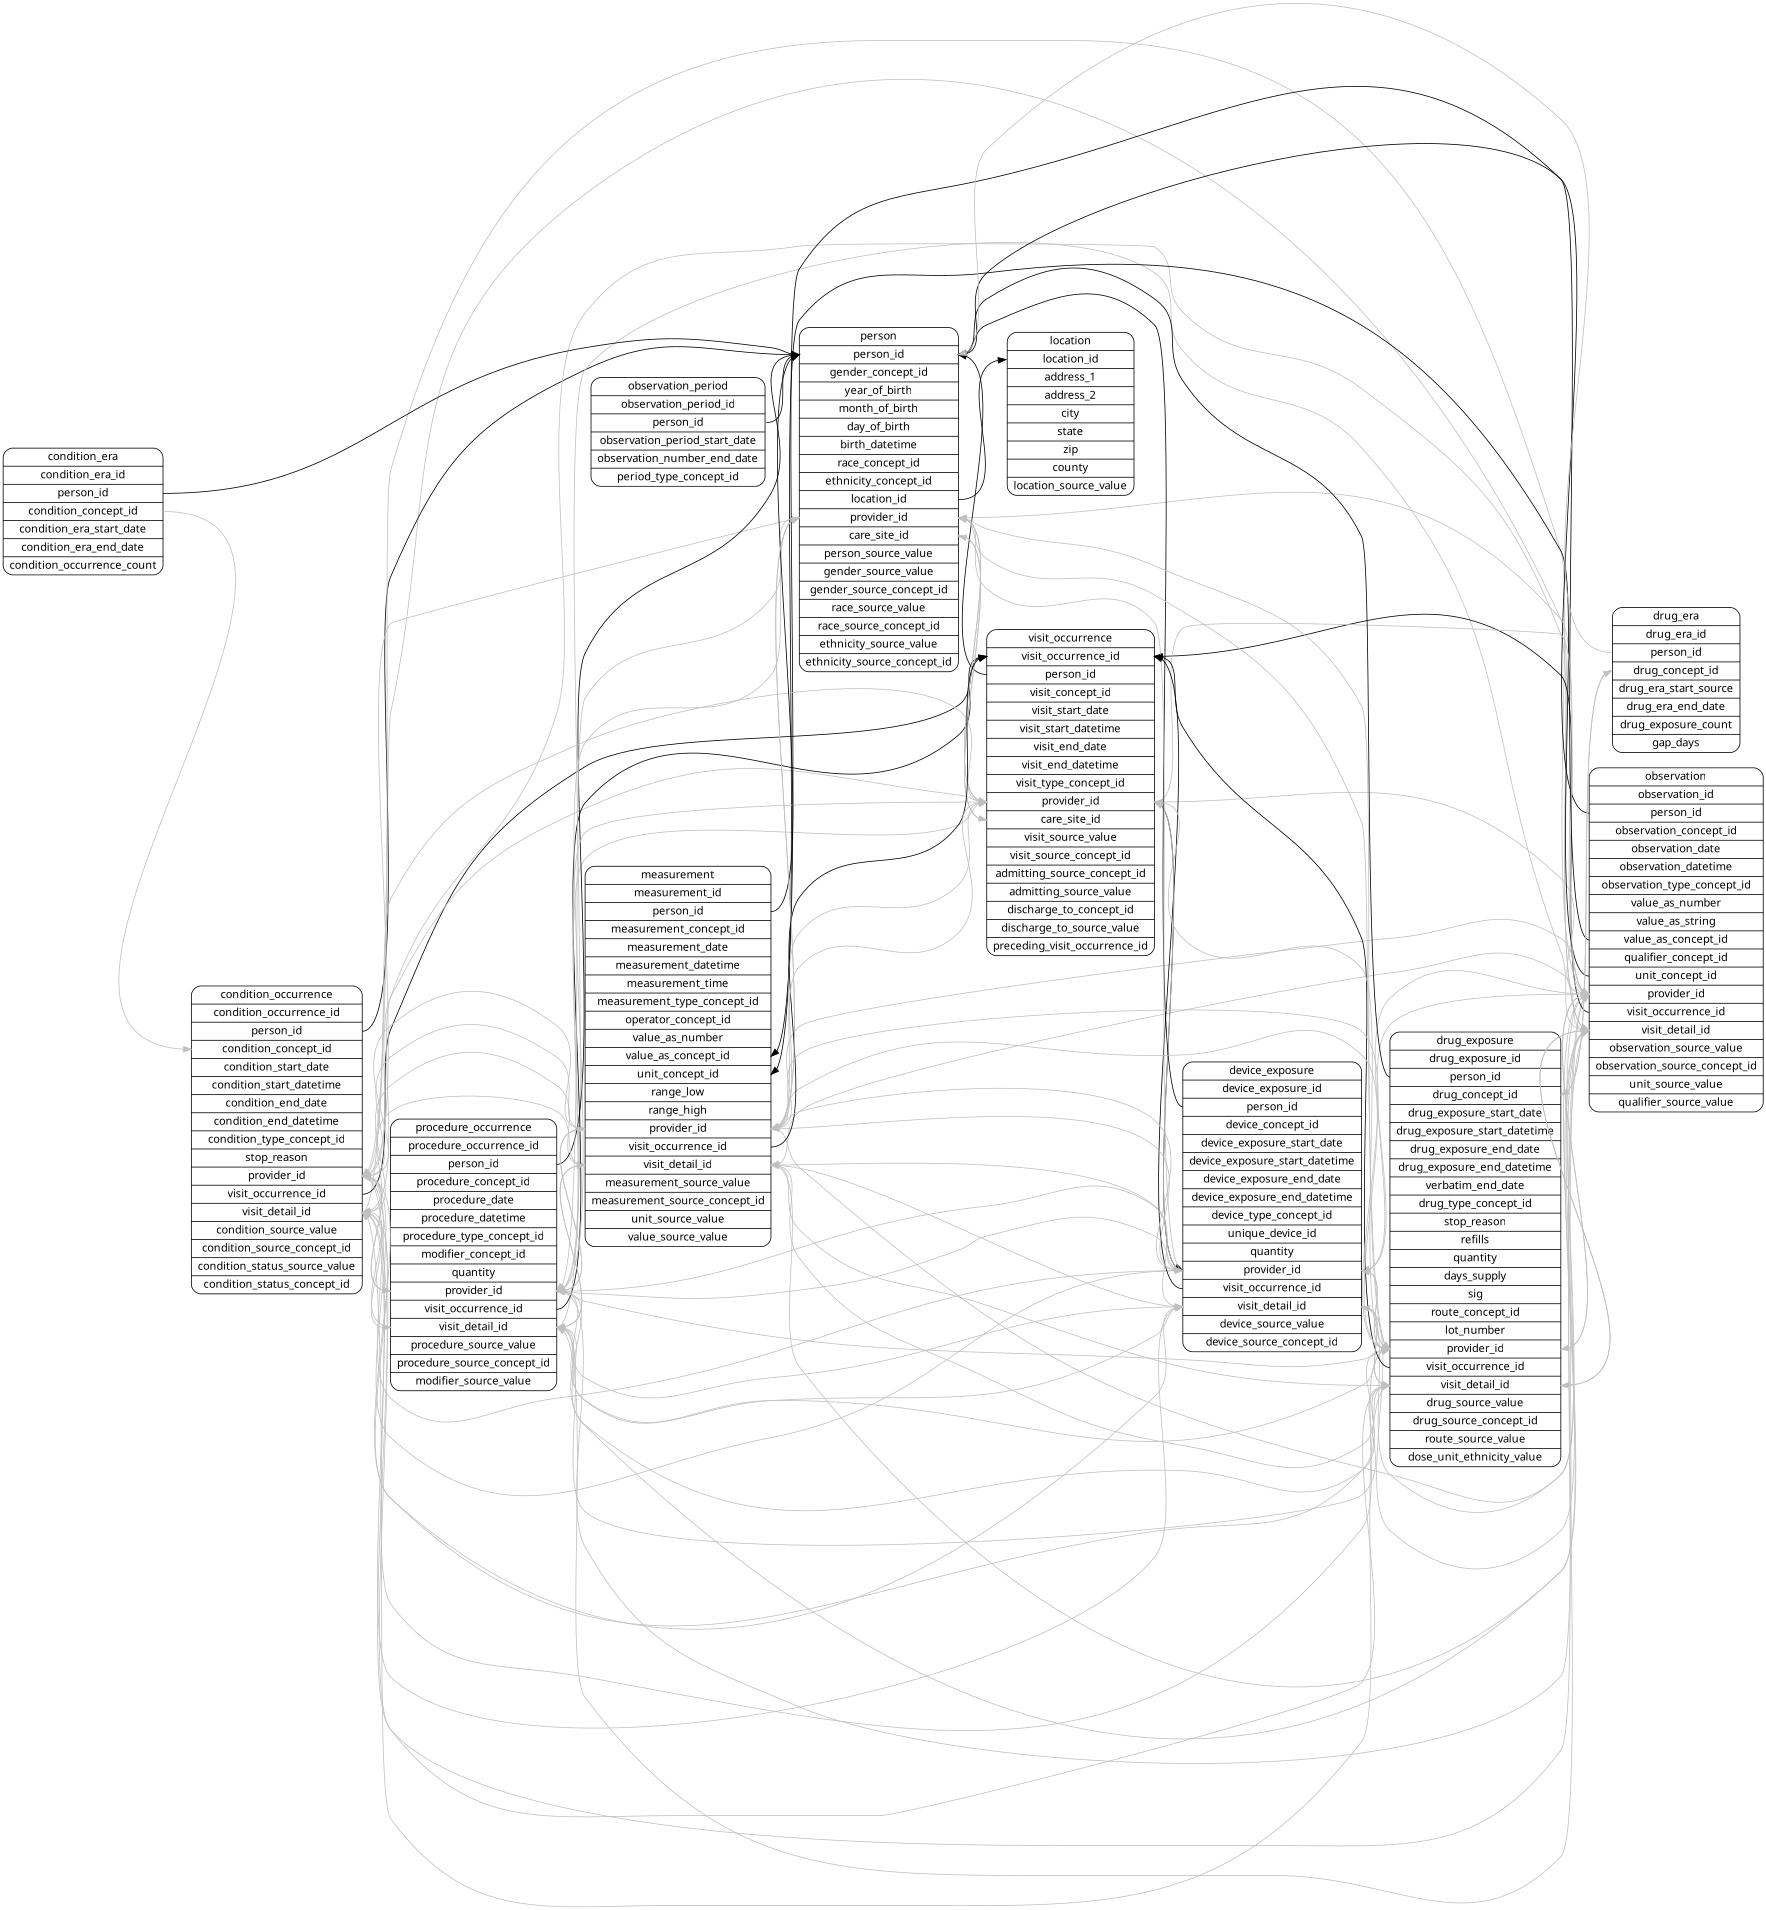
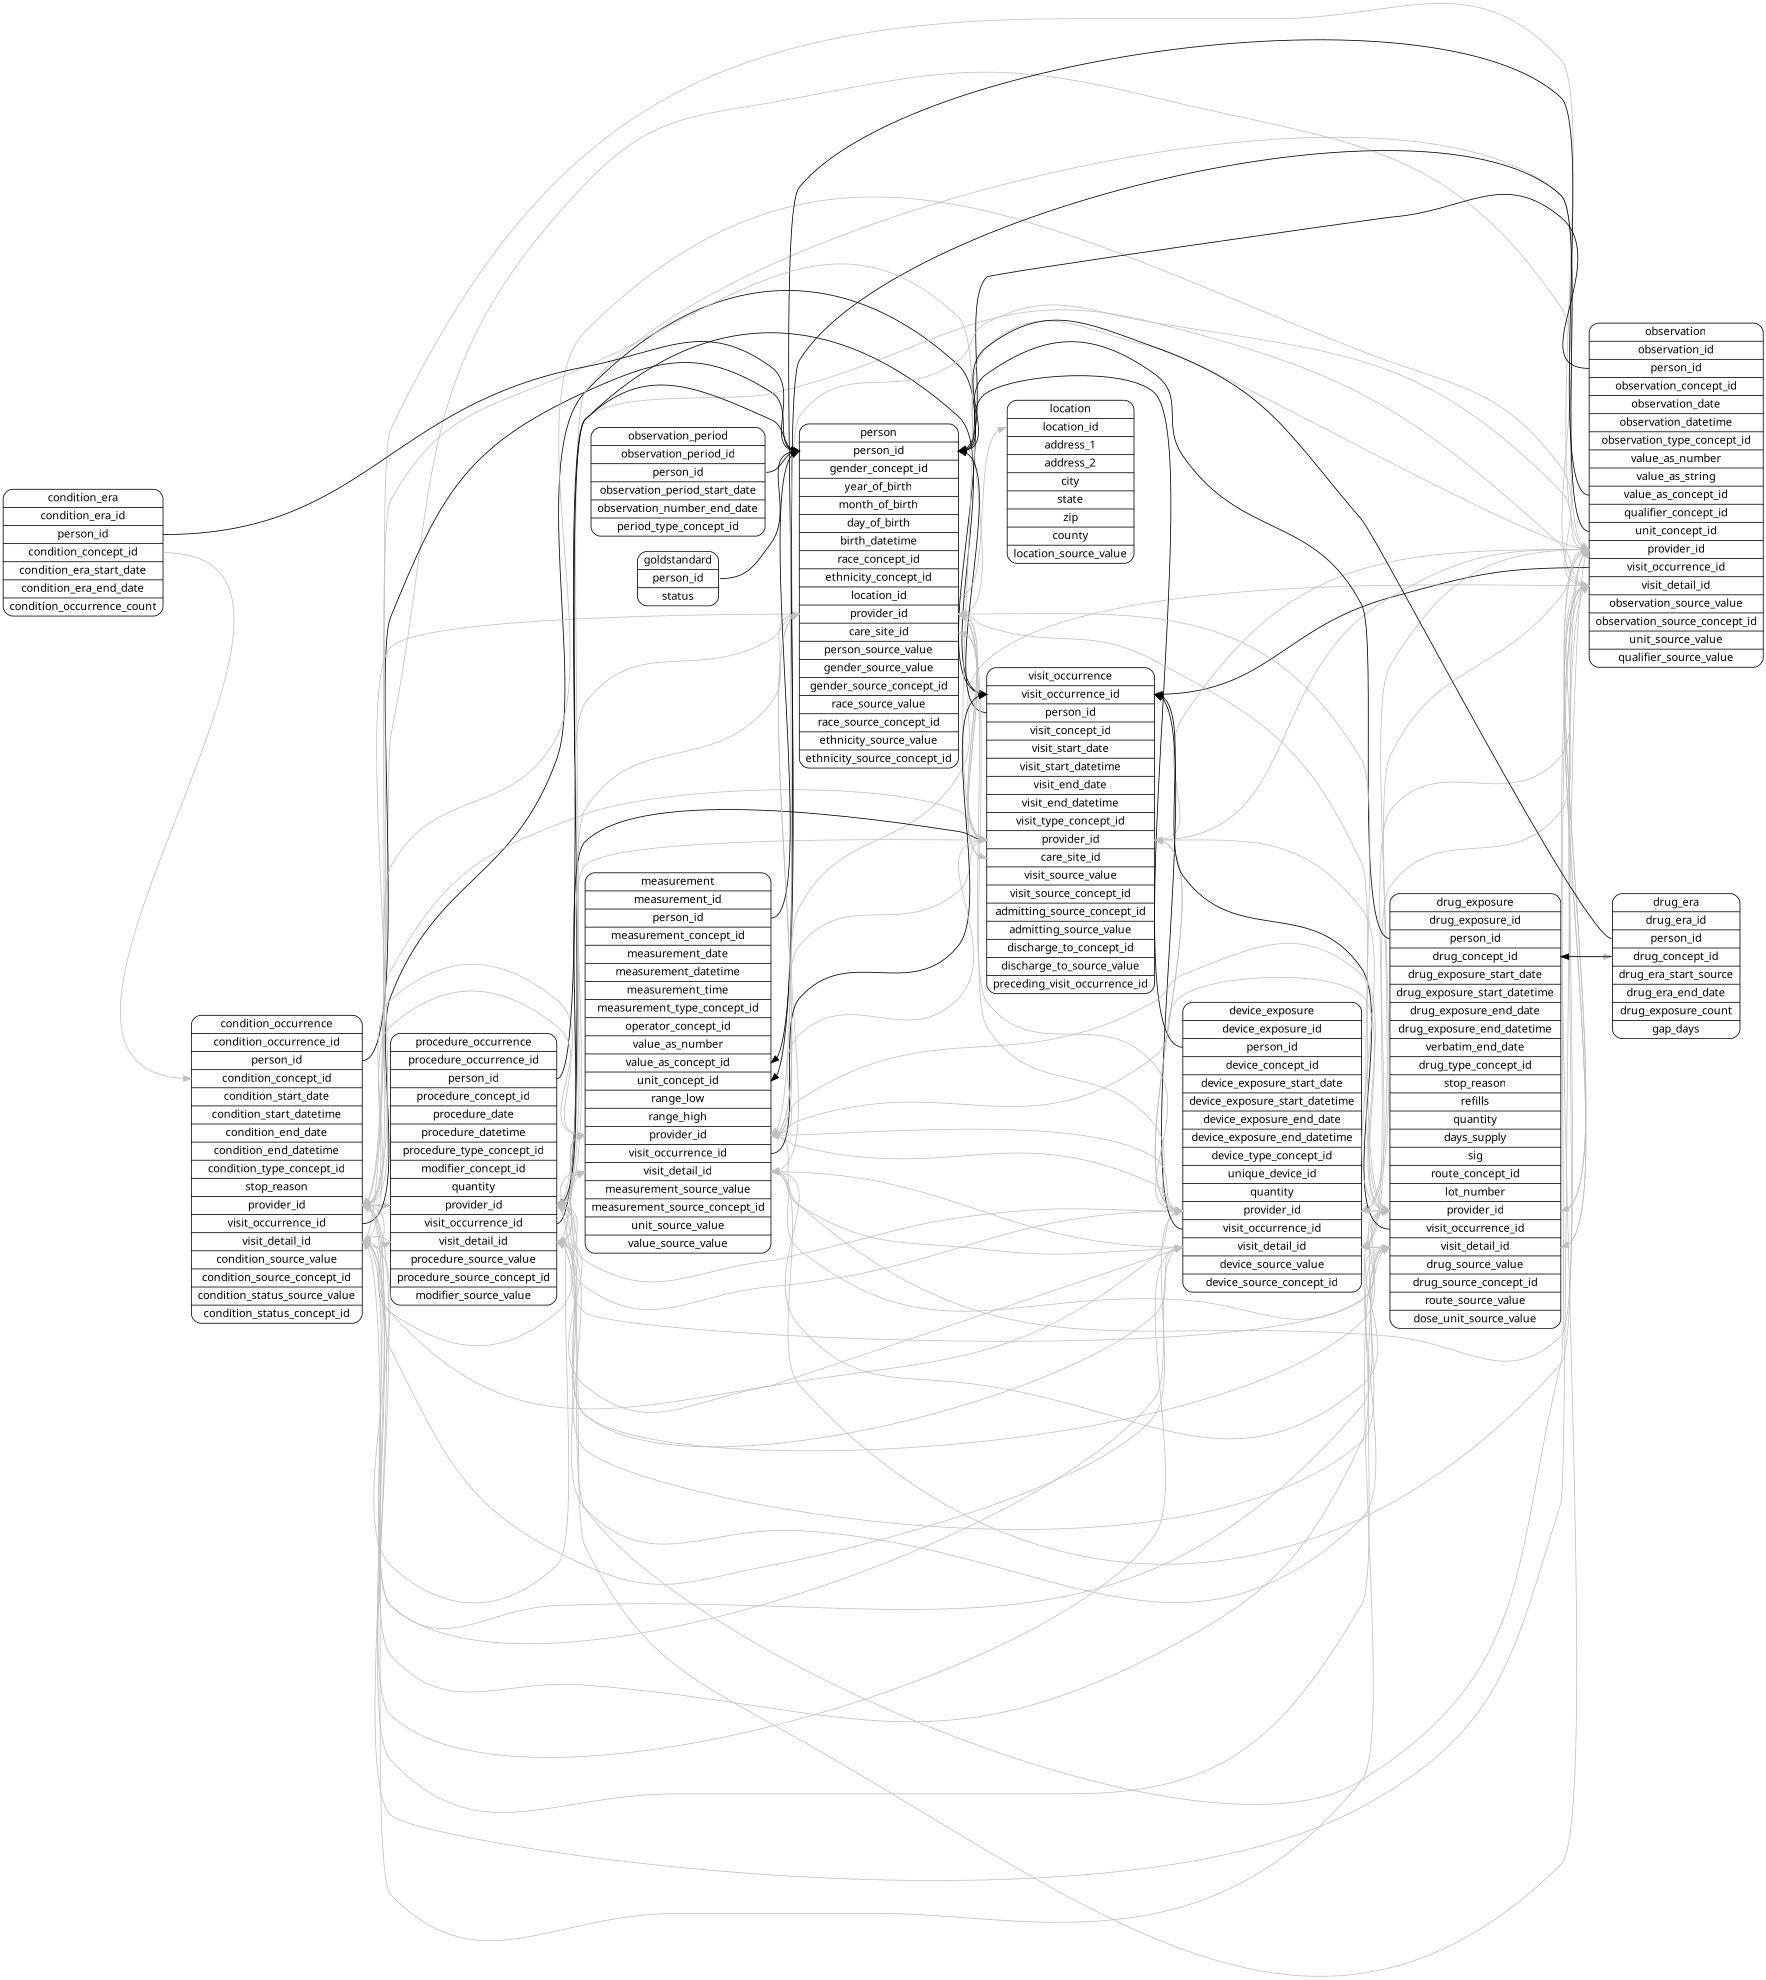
(1439, 38) -> (1337, 490)
(985, 454) -> (984, 489)
none -> (678, 579)
(600, 826) -> (606, 830)
(1586, 879) -> (1590, 957)
none -> (985, 996)
(1169, 1033) -> (1169, 1022)
(1475, 1457) -> (1475, 1319)
